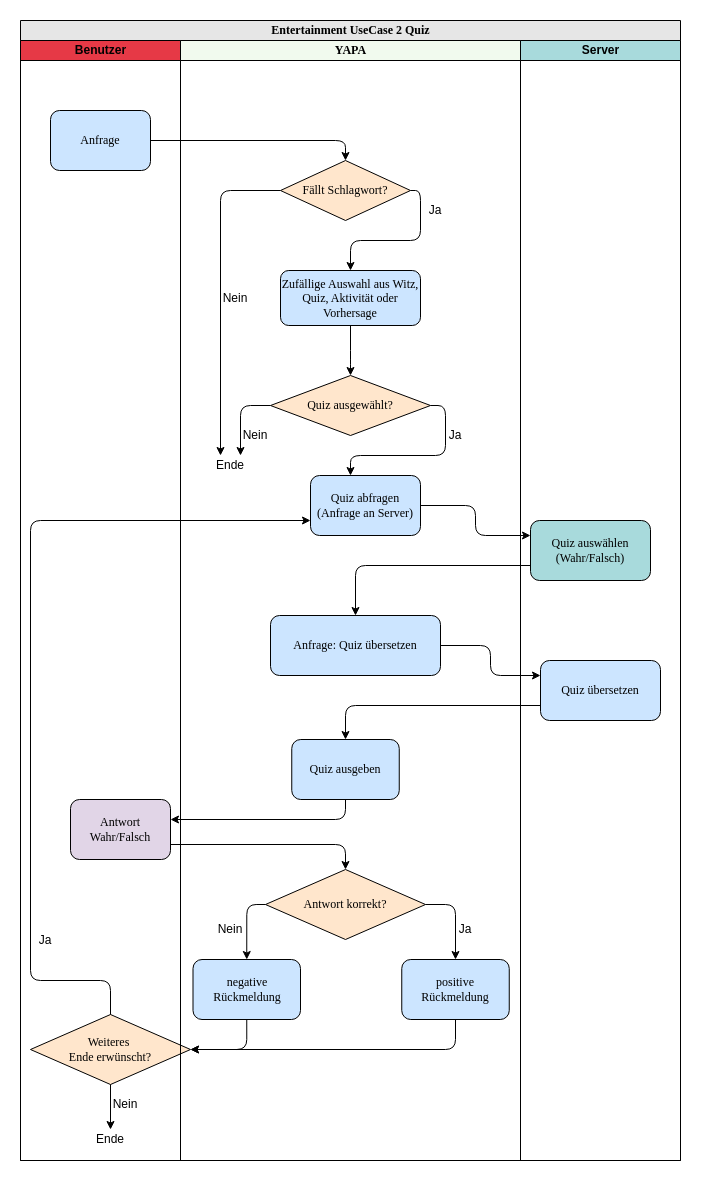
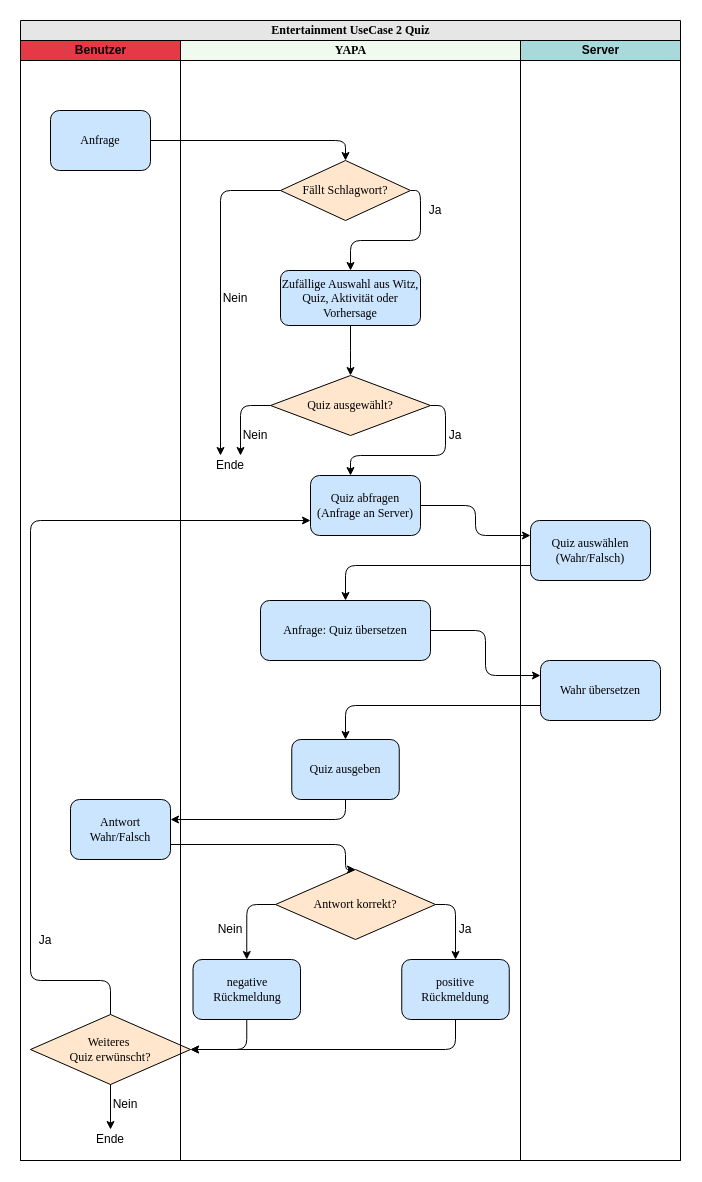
(591, 551) -> (591, 551)
(356, 646) -> (346, 631)
(601, 691) -> (601, 691)
(121, 830) -> (121, 830)
(346, 905) -> (356, 905)
(111, 1050) -> (111, 1050)
